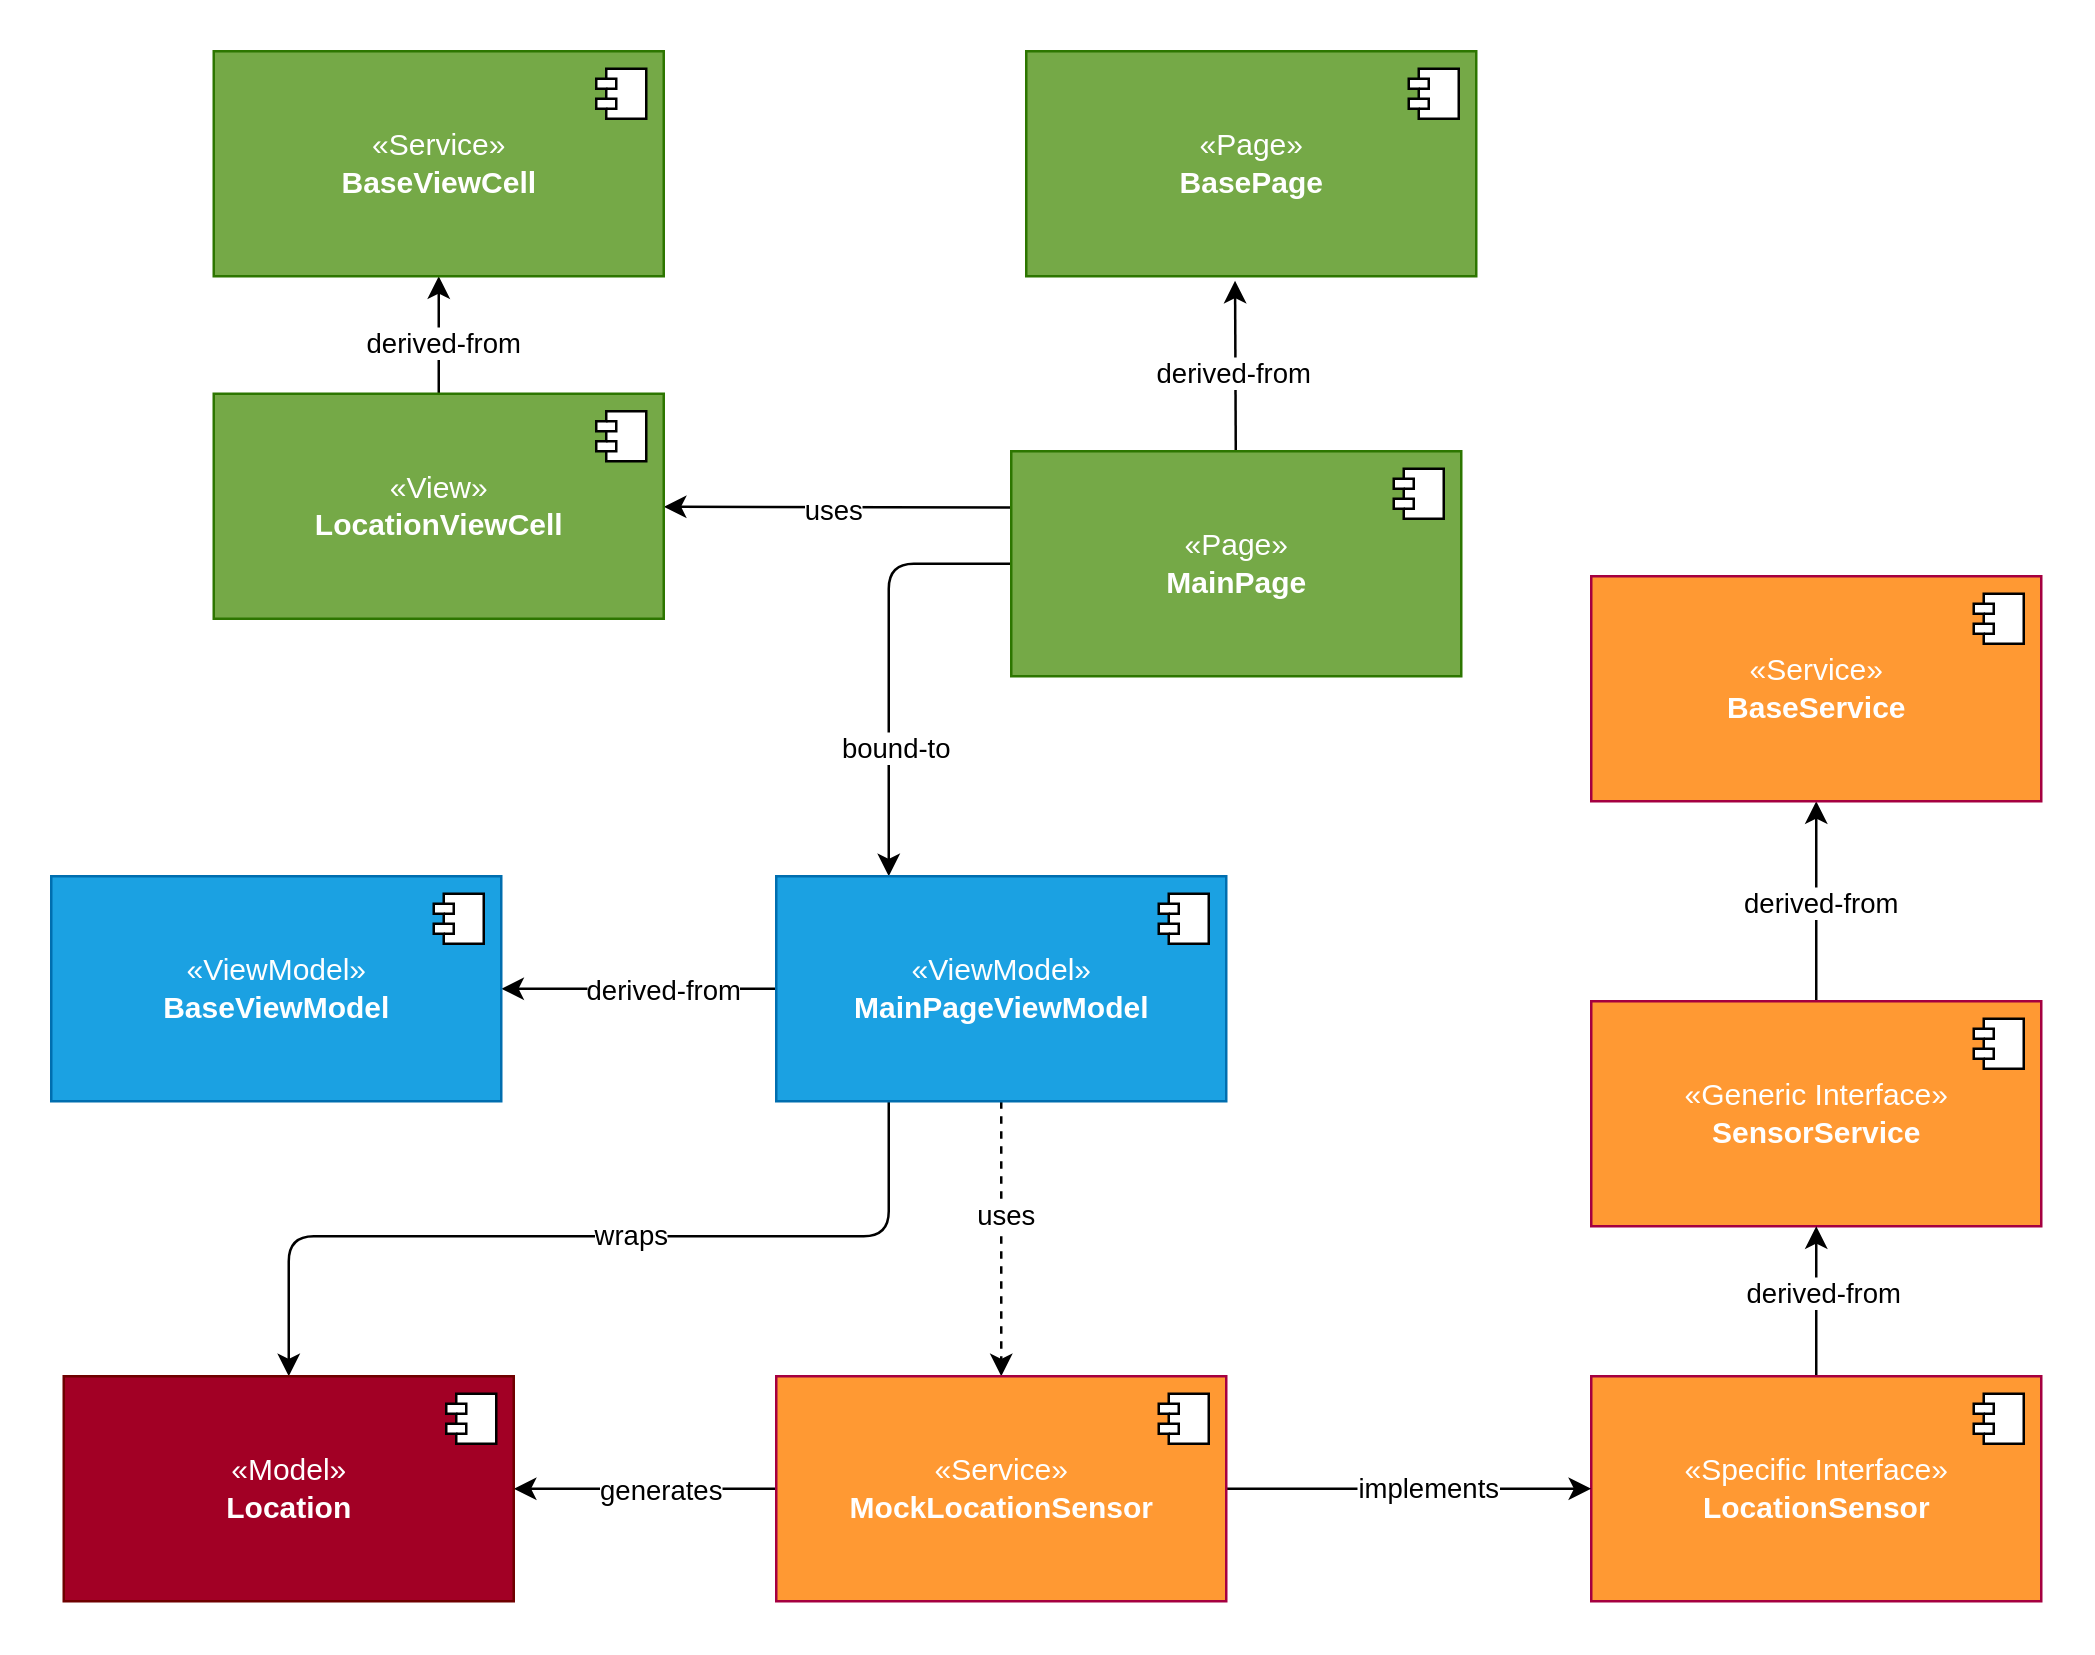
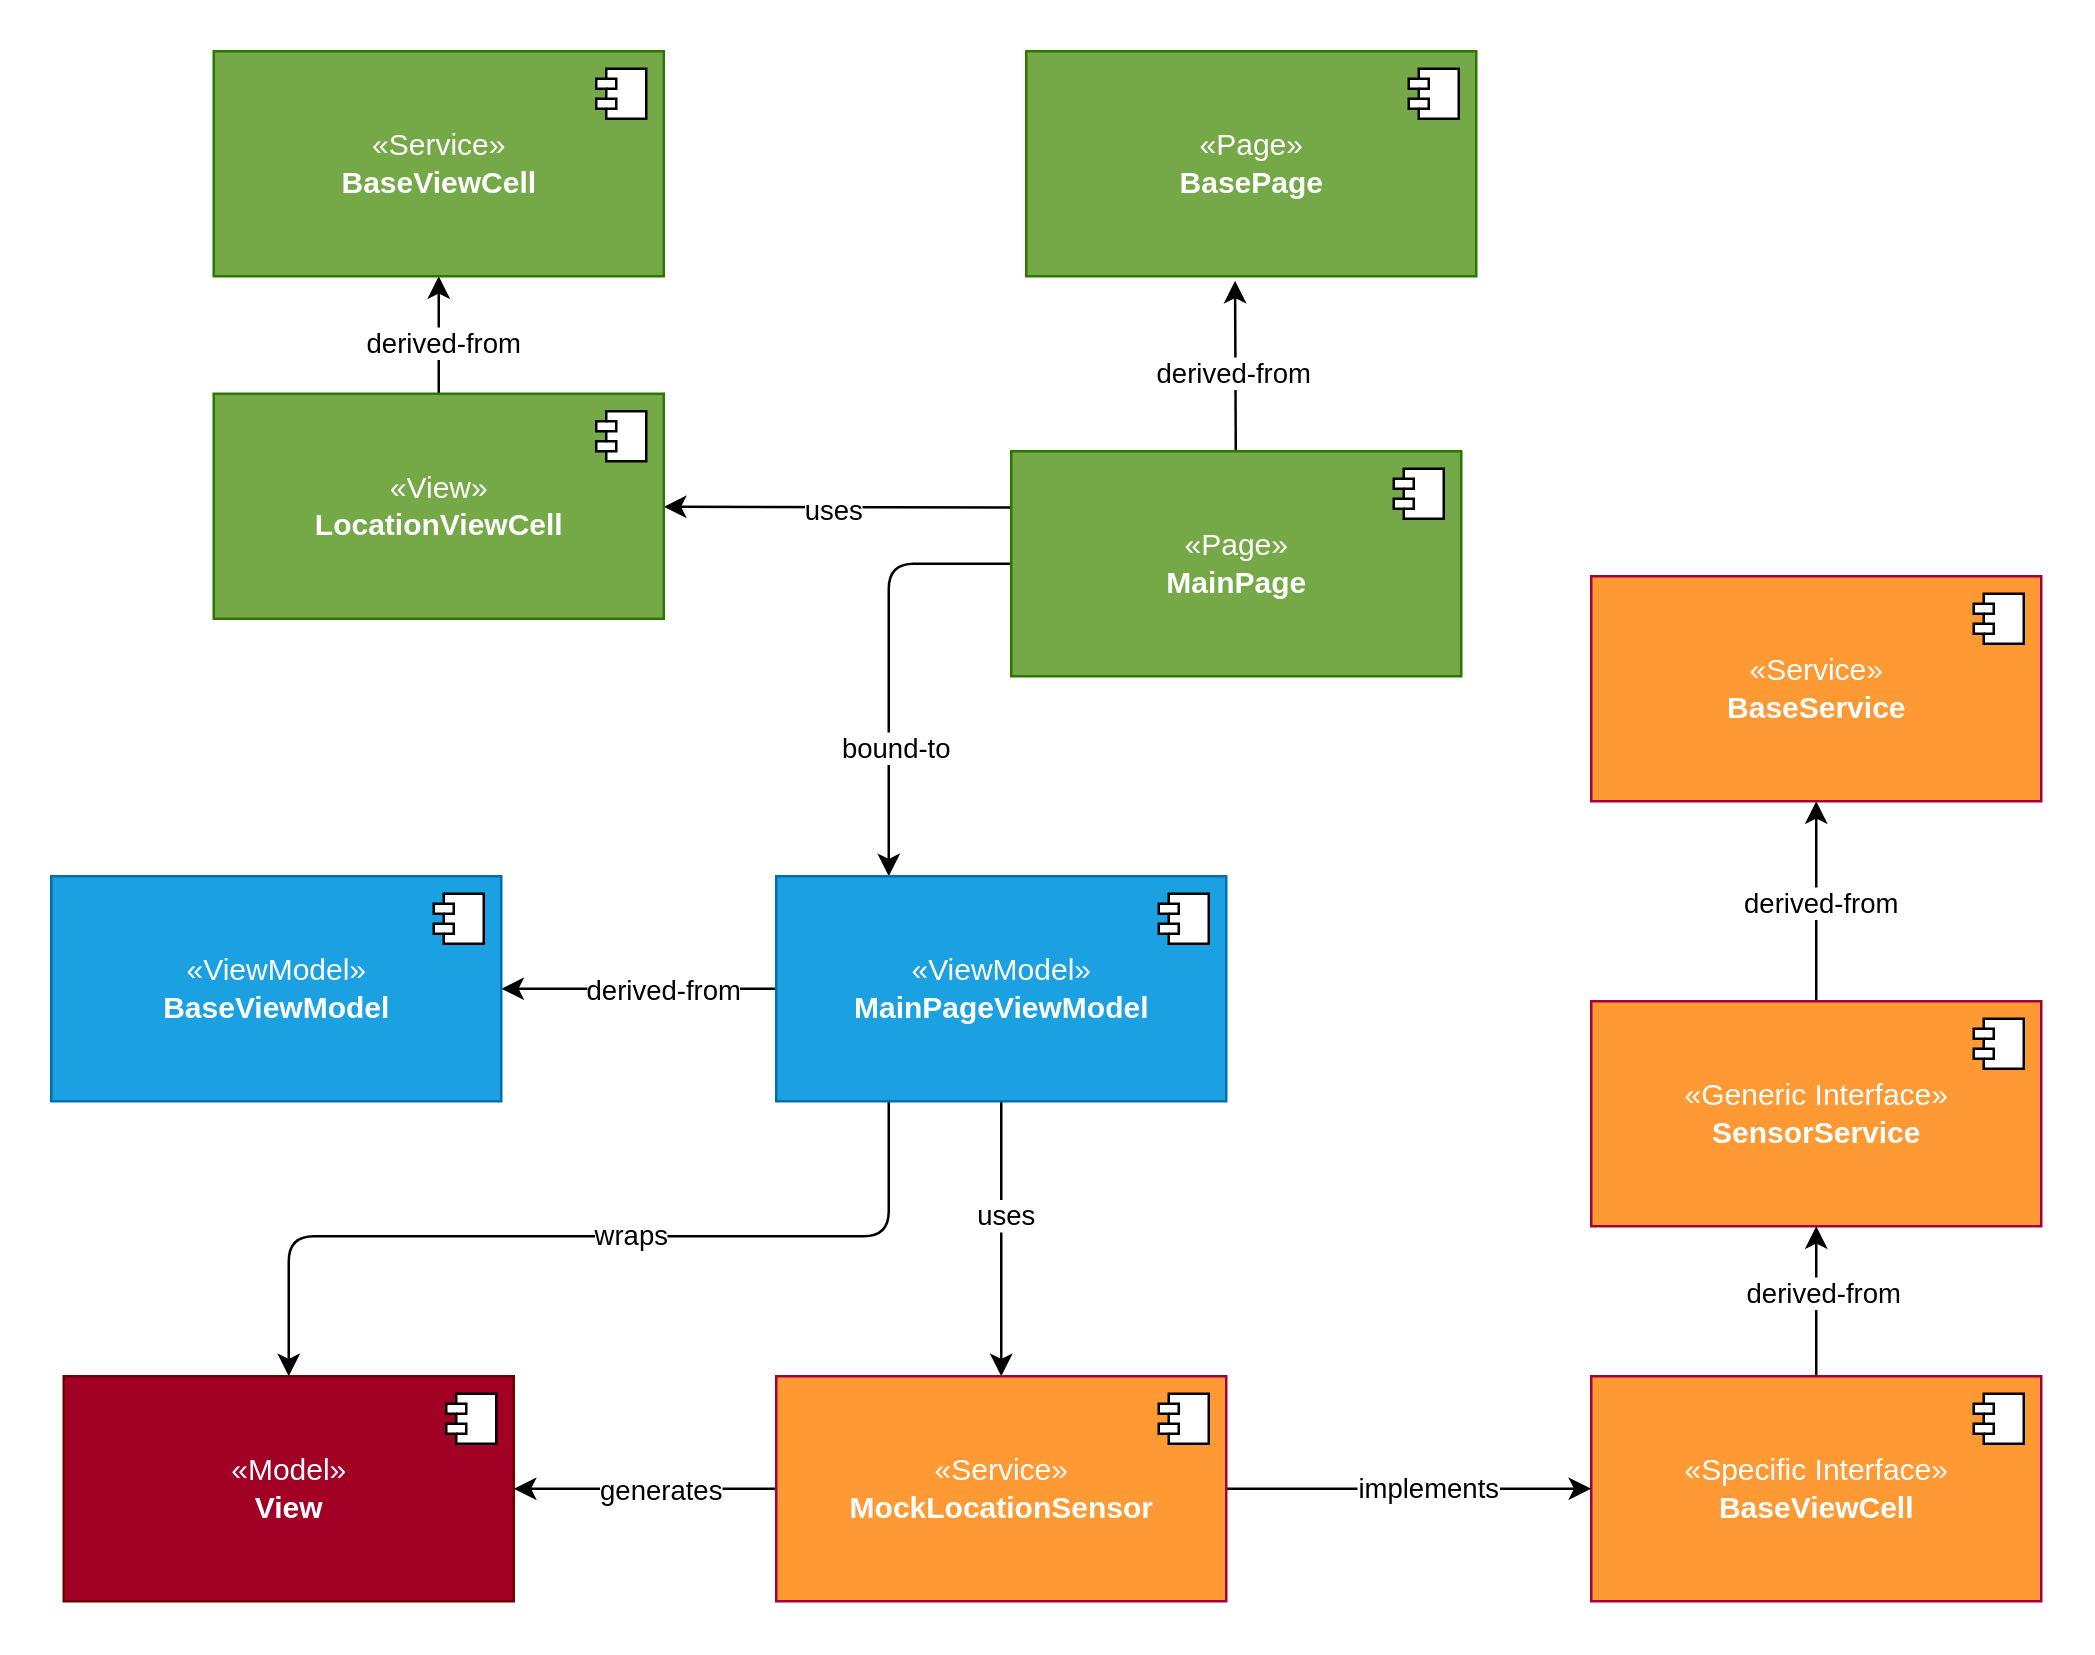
(1001, 1294) -> (1001, 1294)
(290, 1489) -> (290, 1489)
(1818, 1489) -> (1818, 1489)
